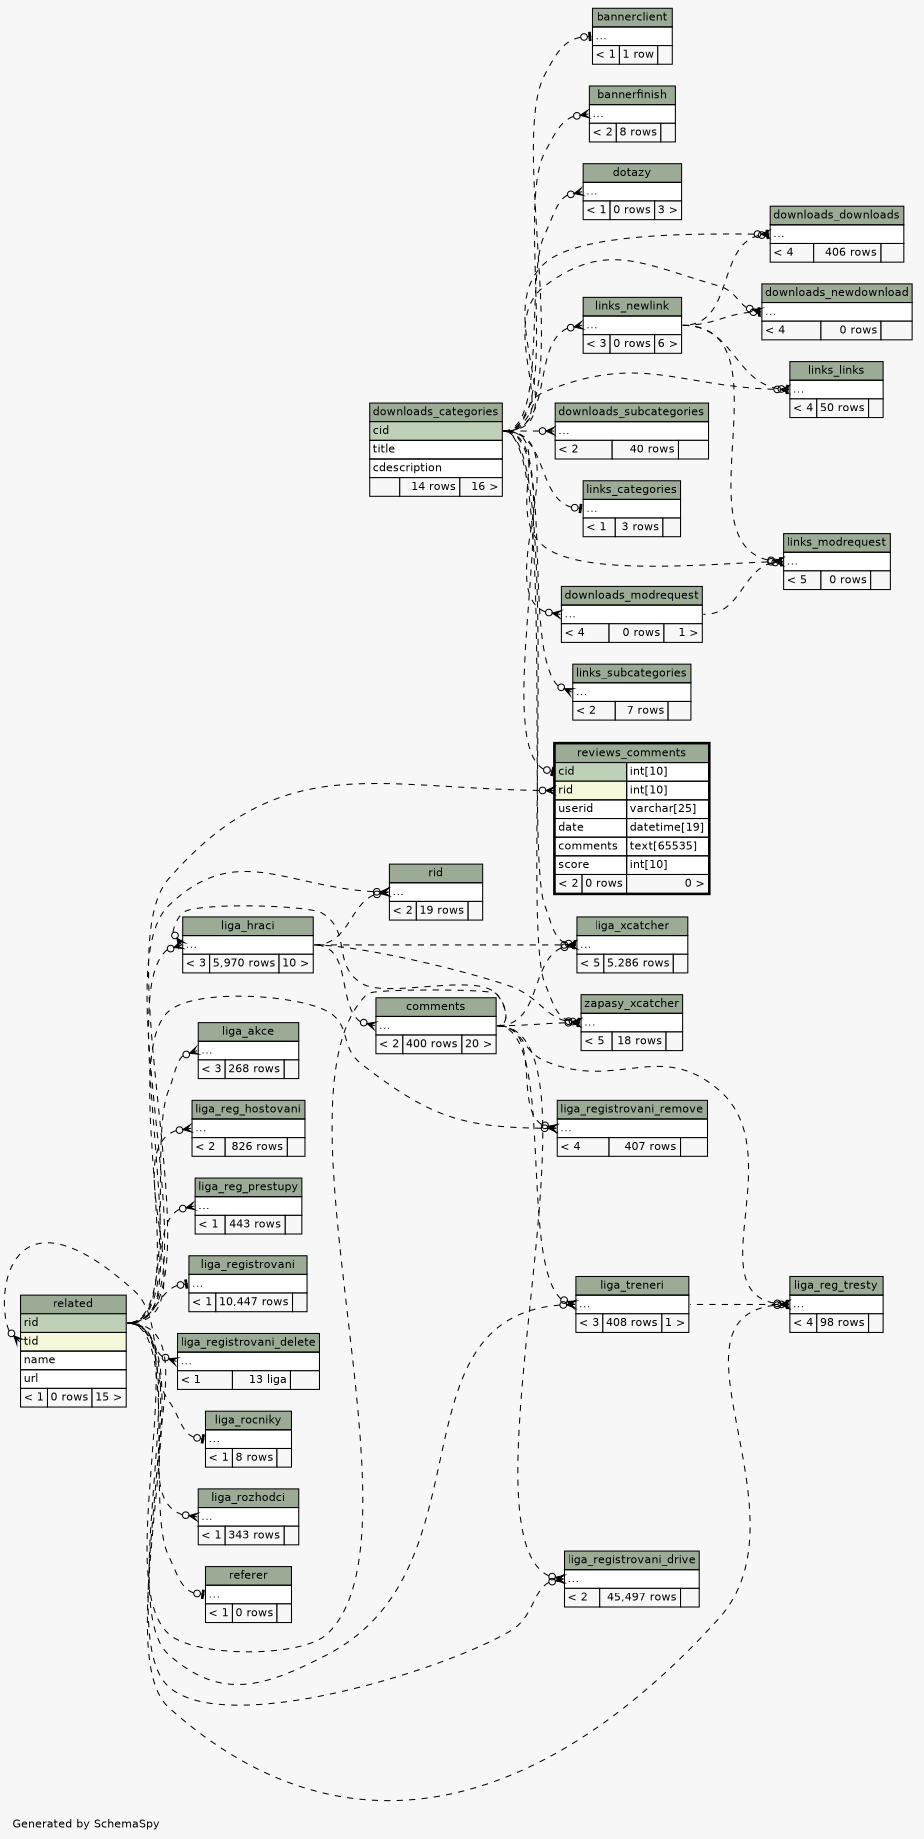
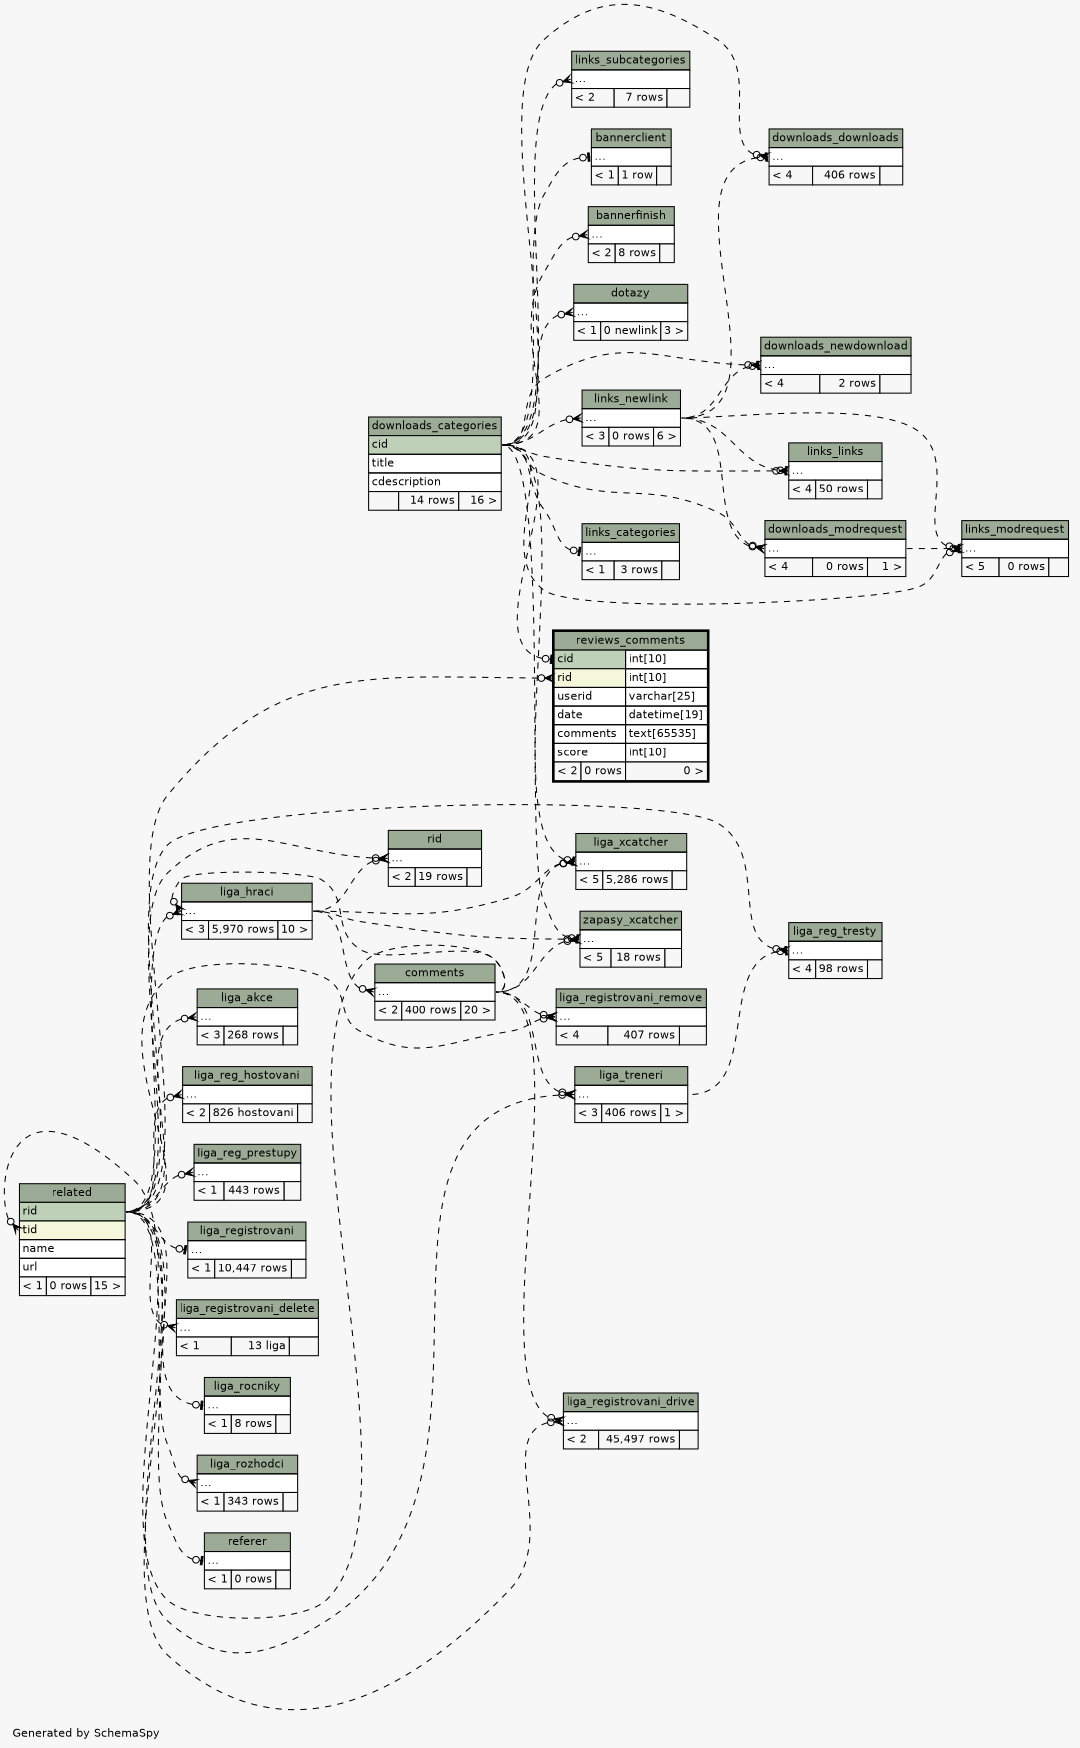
(632, 210) -> (631, 330)
(859, 330) -> (858, 383)
(632, 431) -> none
none -> (722, 480)
(716, 1088) -> none
(258, 1146) -> (254, 1113)
(632, 1323) -> (631, 1113)
